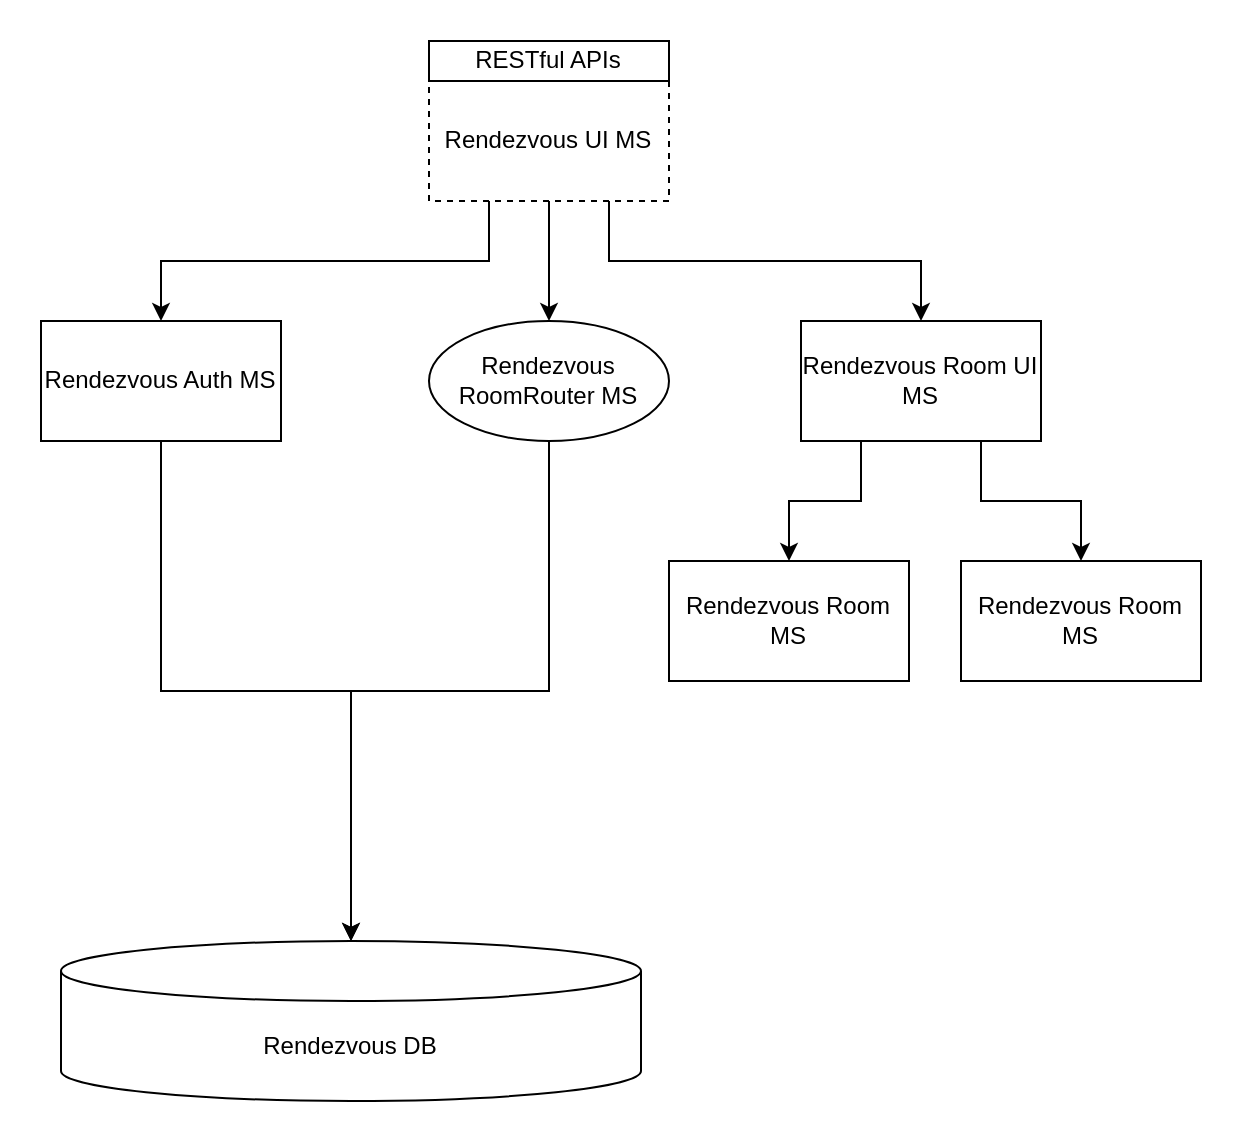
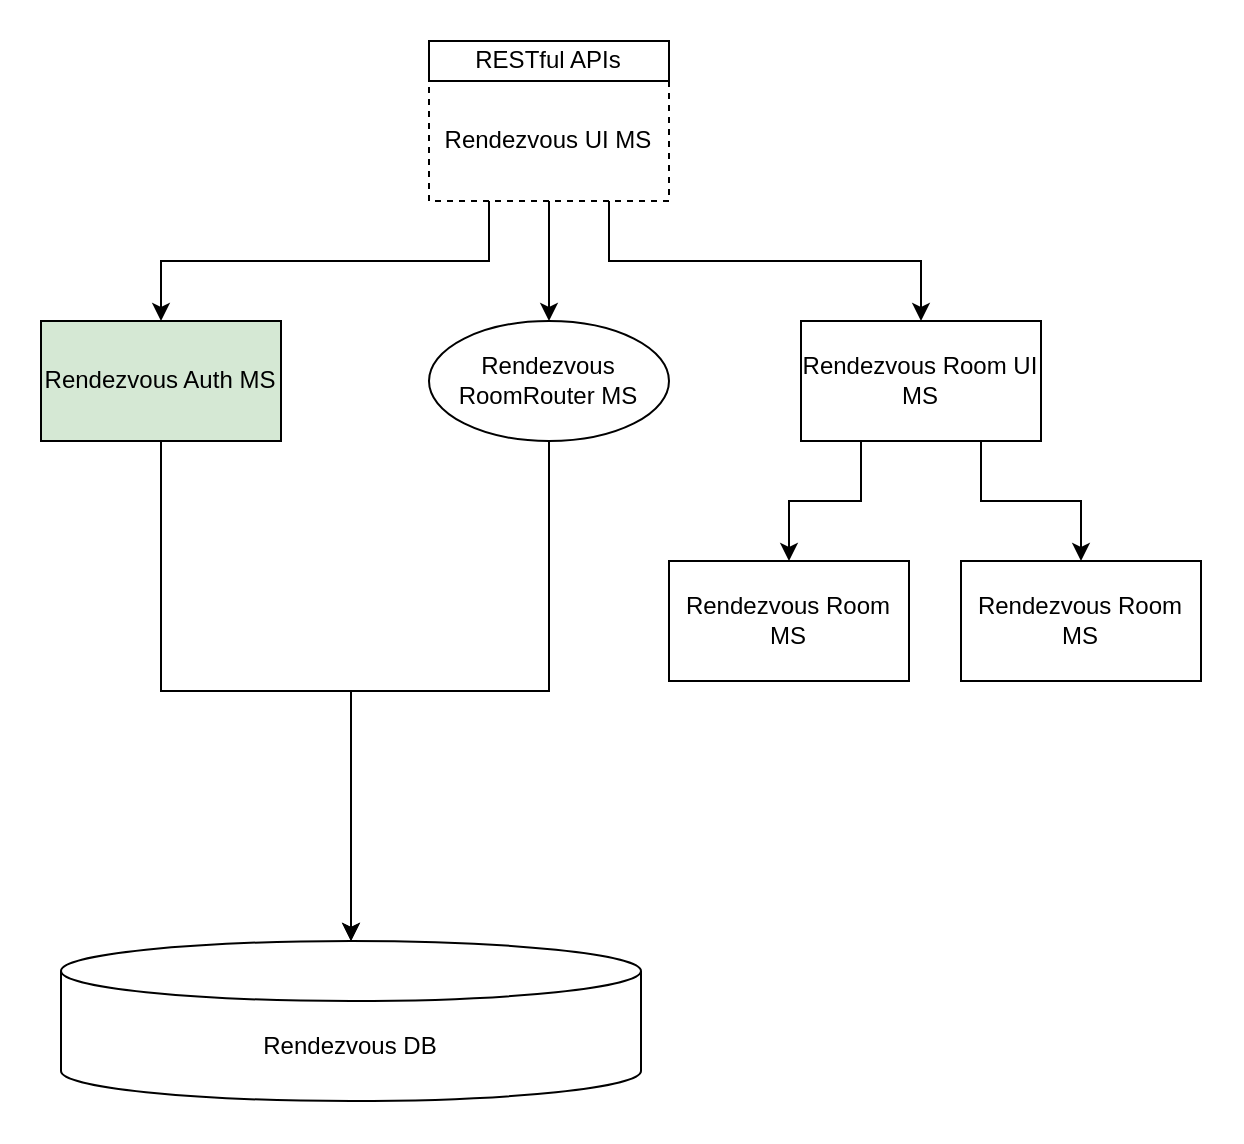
(161, 381) -> (161, 381)
